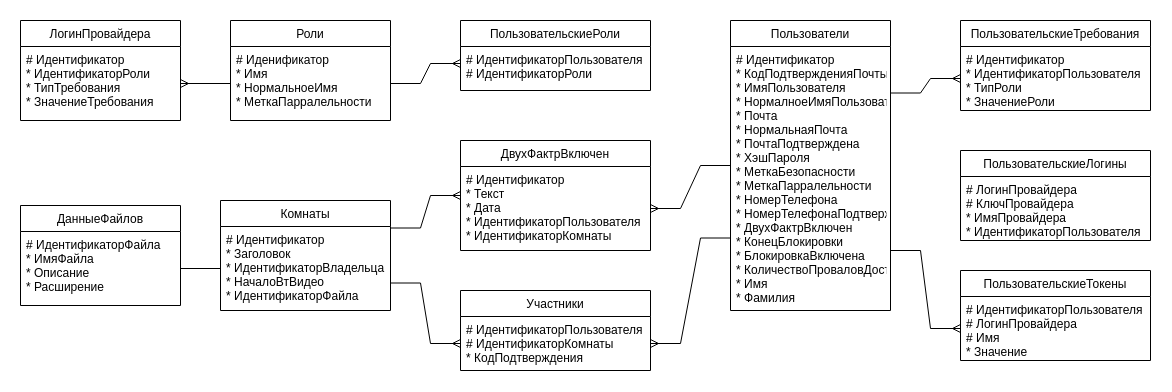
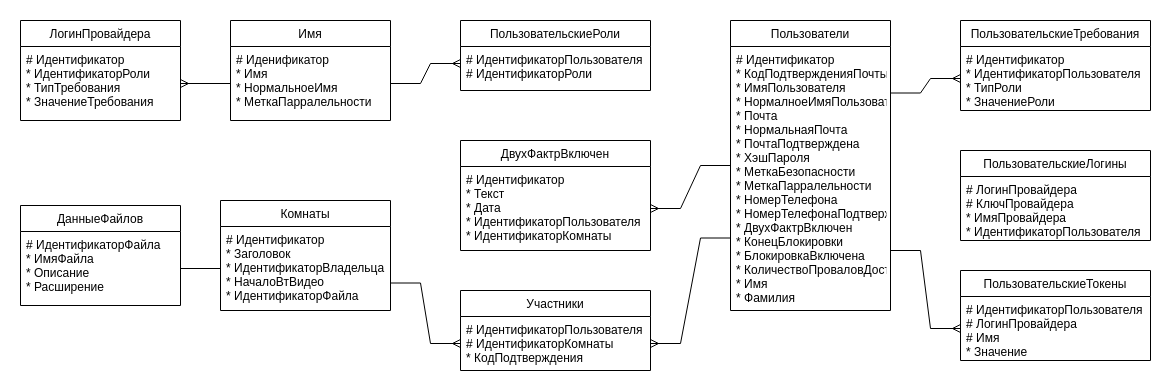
(310, 34) -> (310, 34)
(425, 213) -> none
